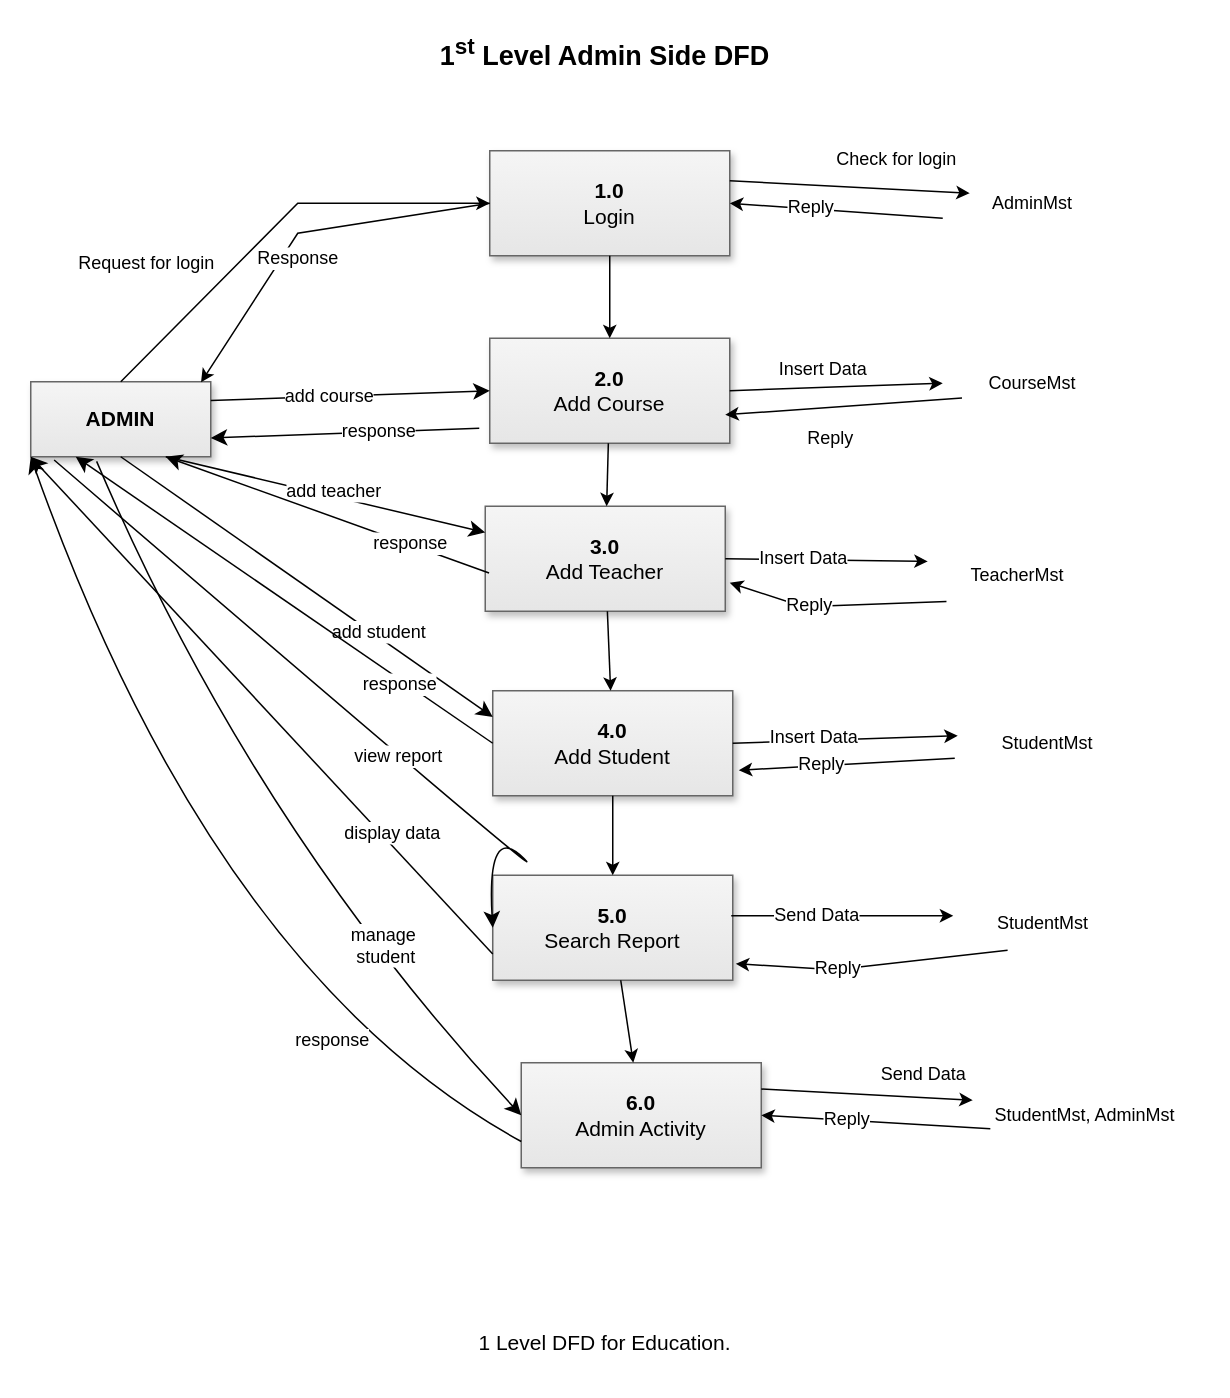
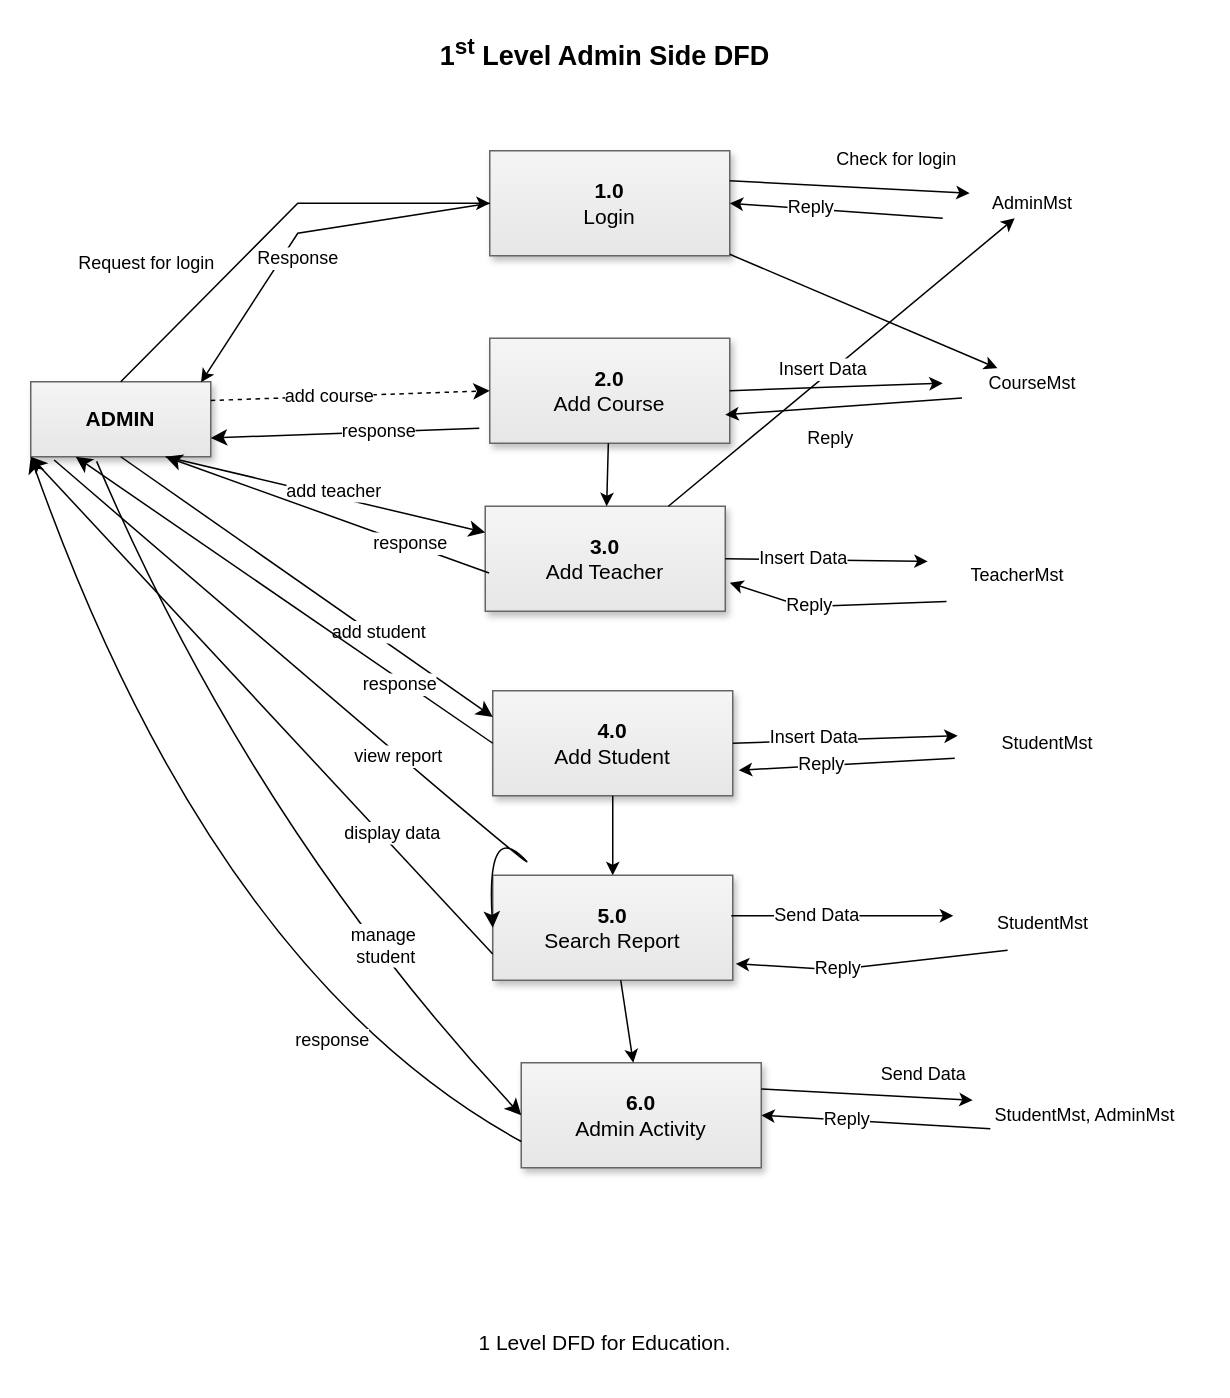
(610, 292) -> (859, 309)
(426, 393) -> (426, 393)
(609, 646) -> (926, 292)
